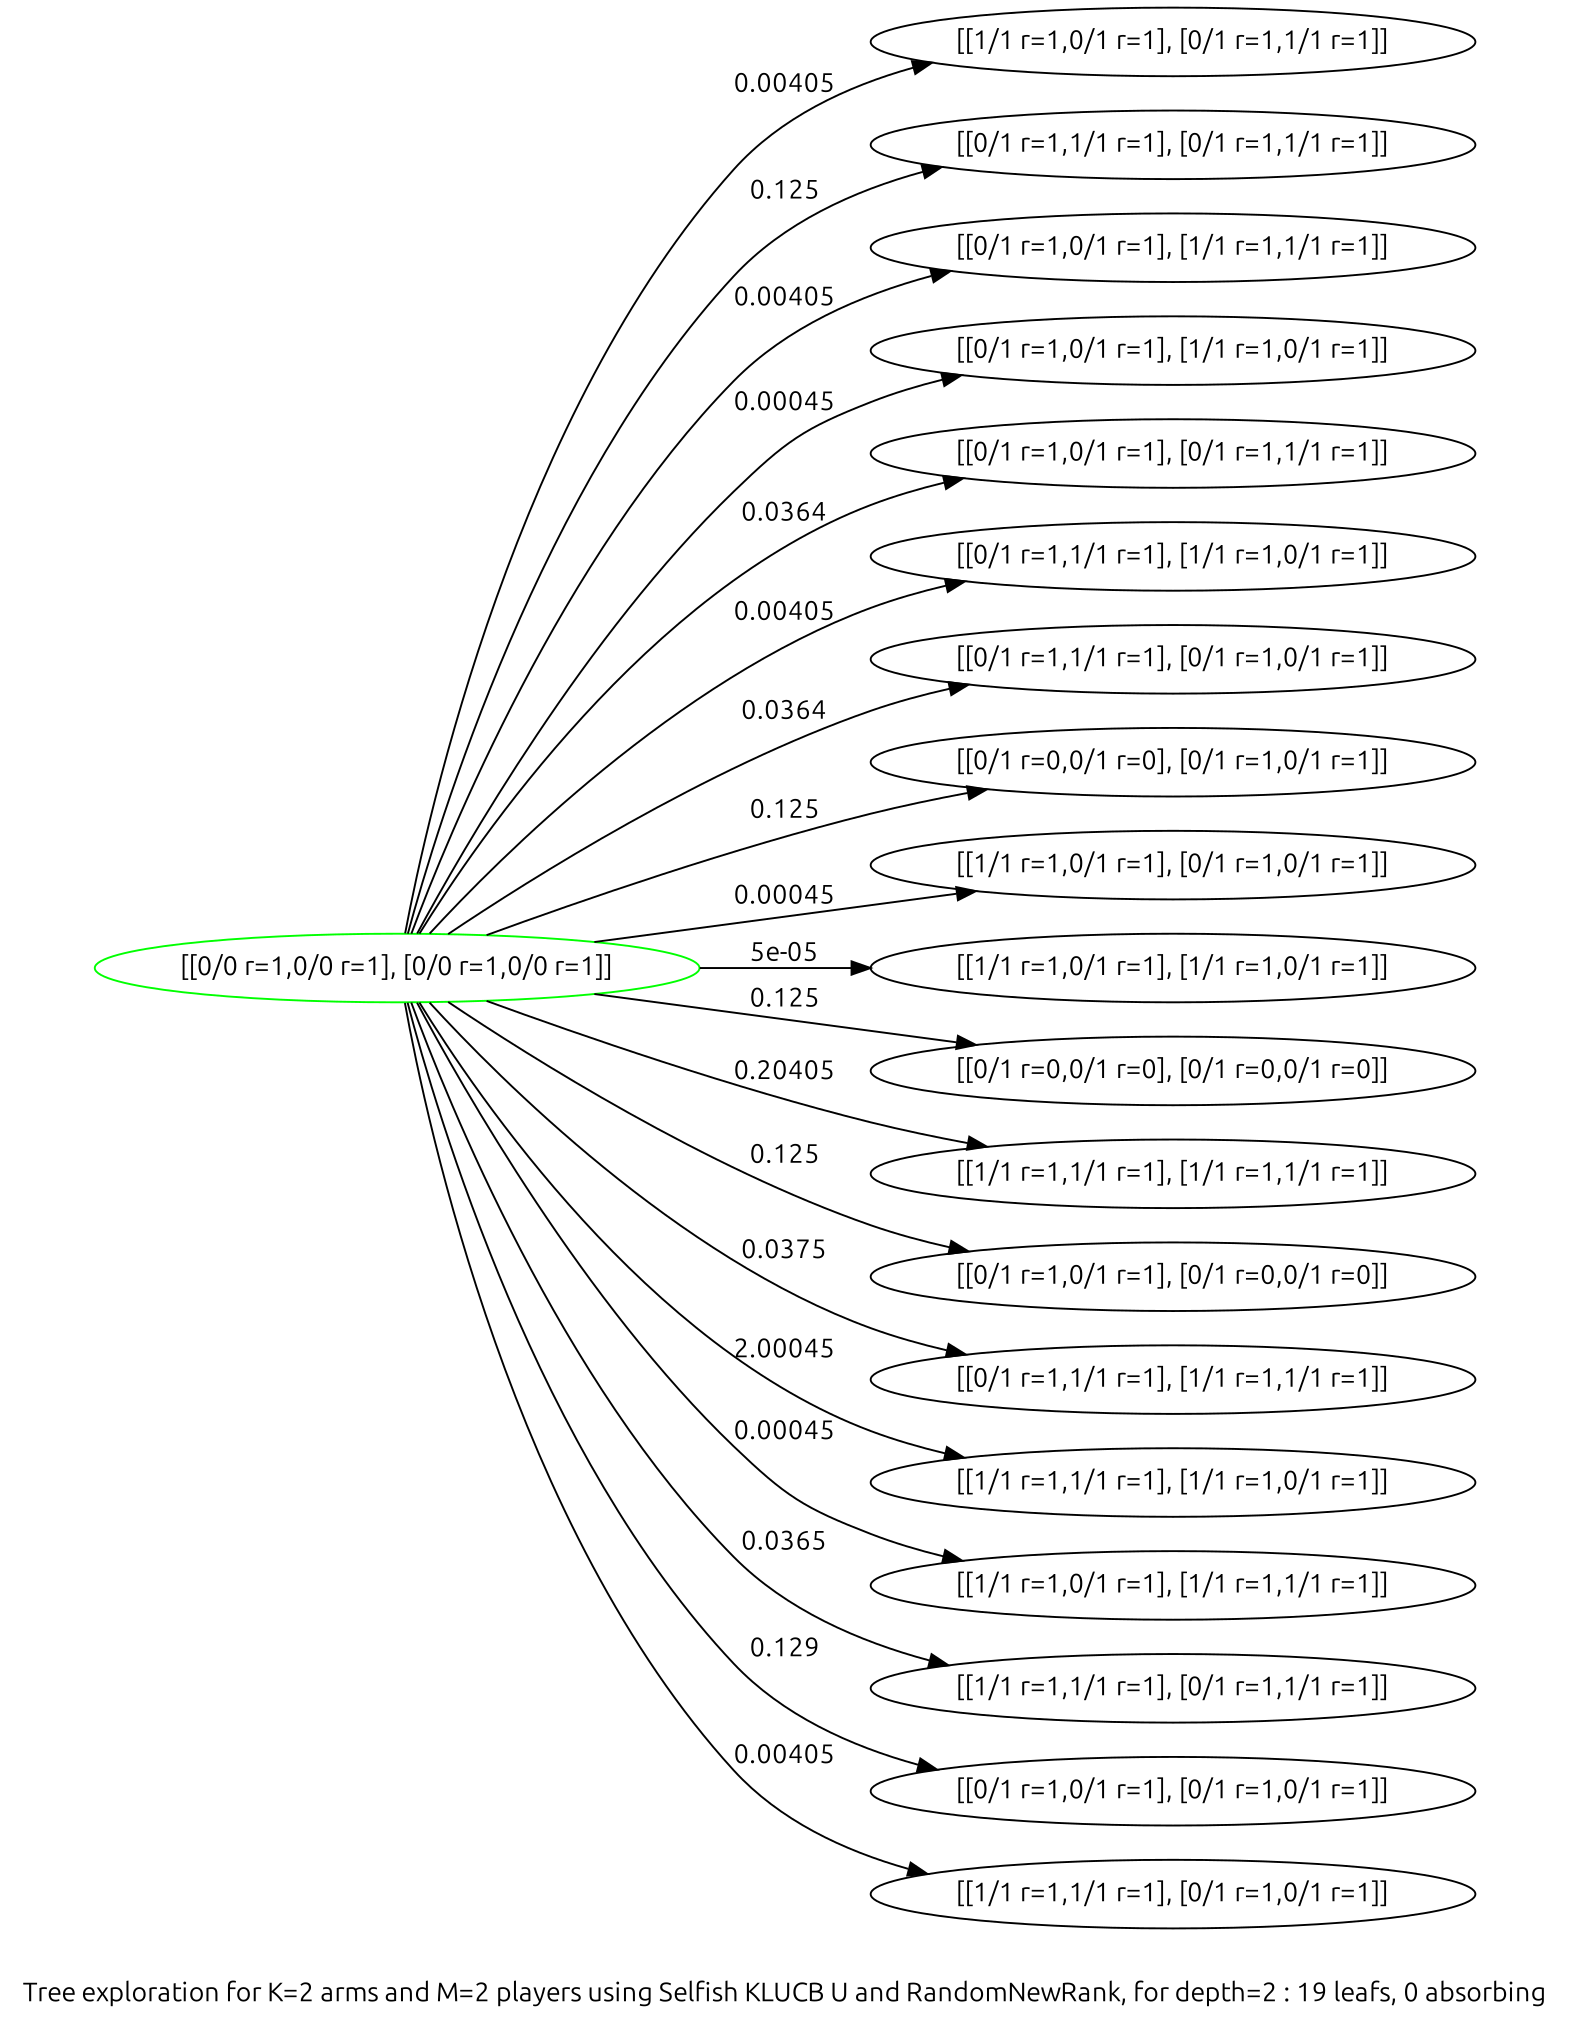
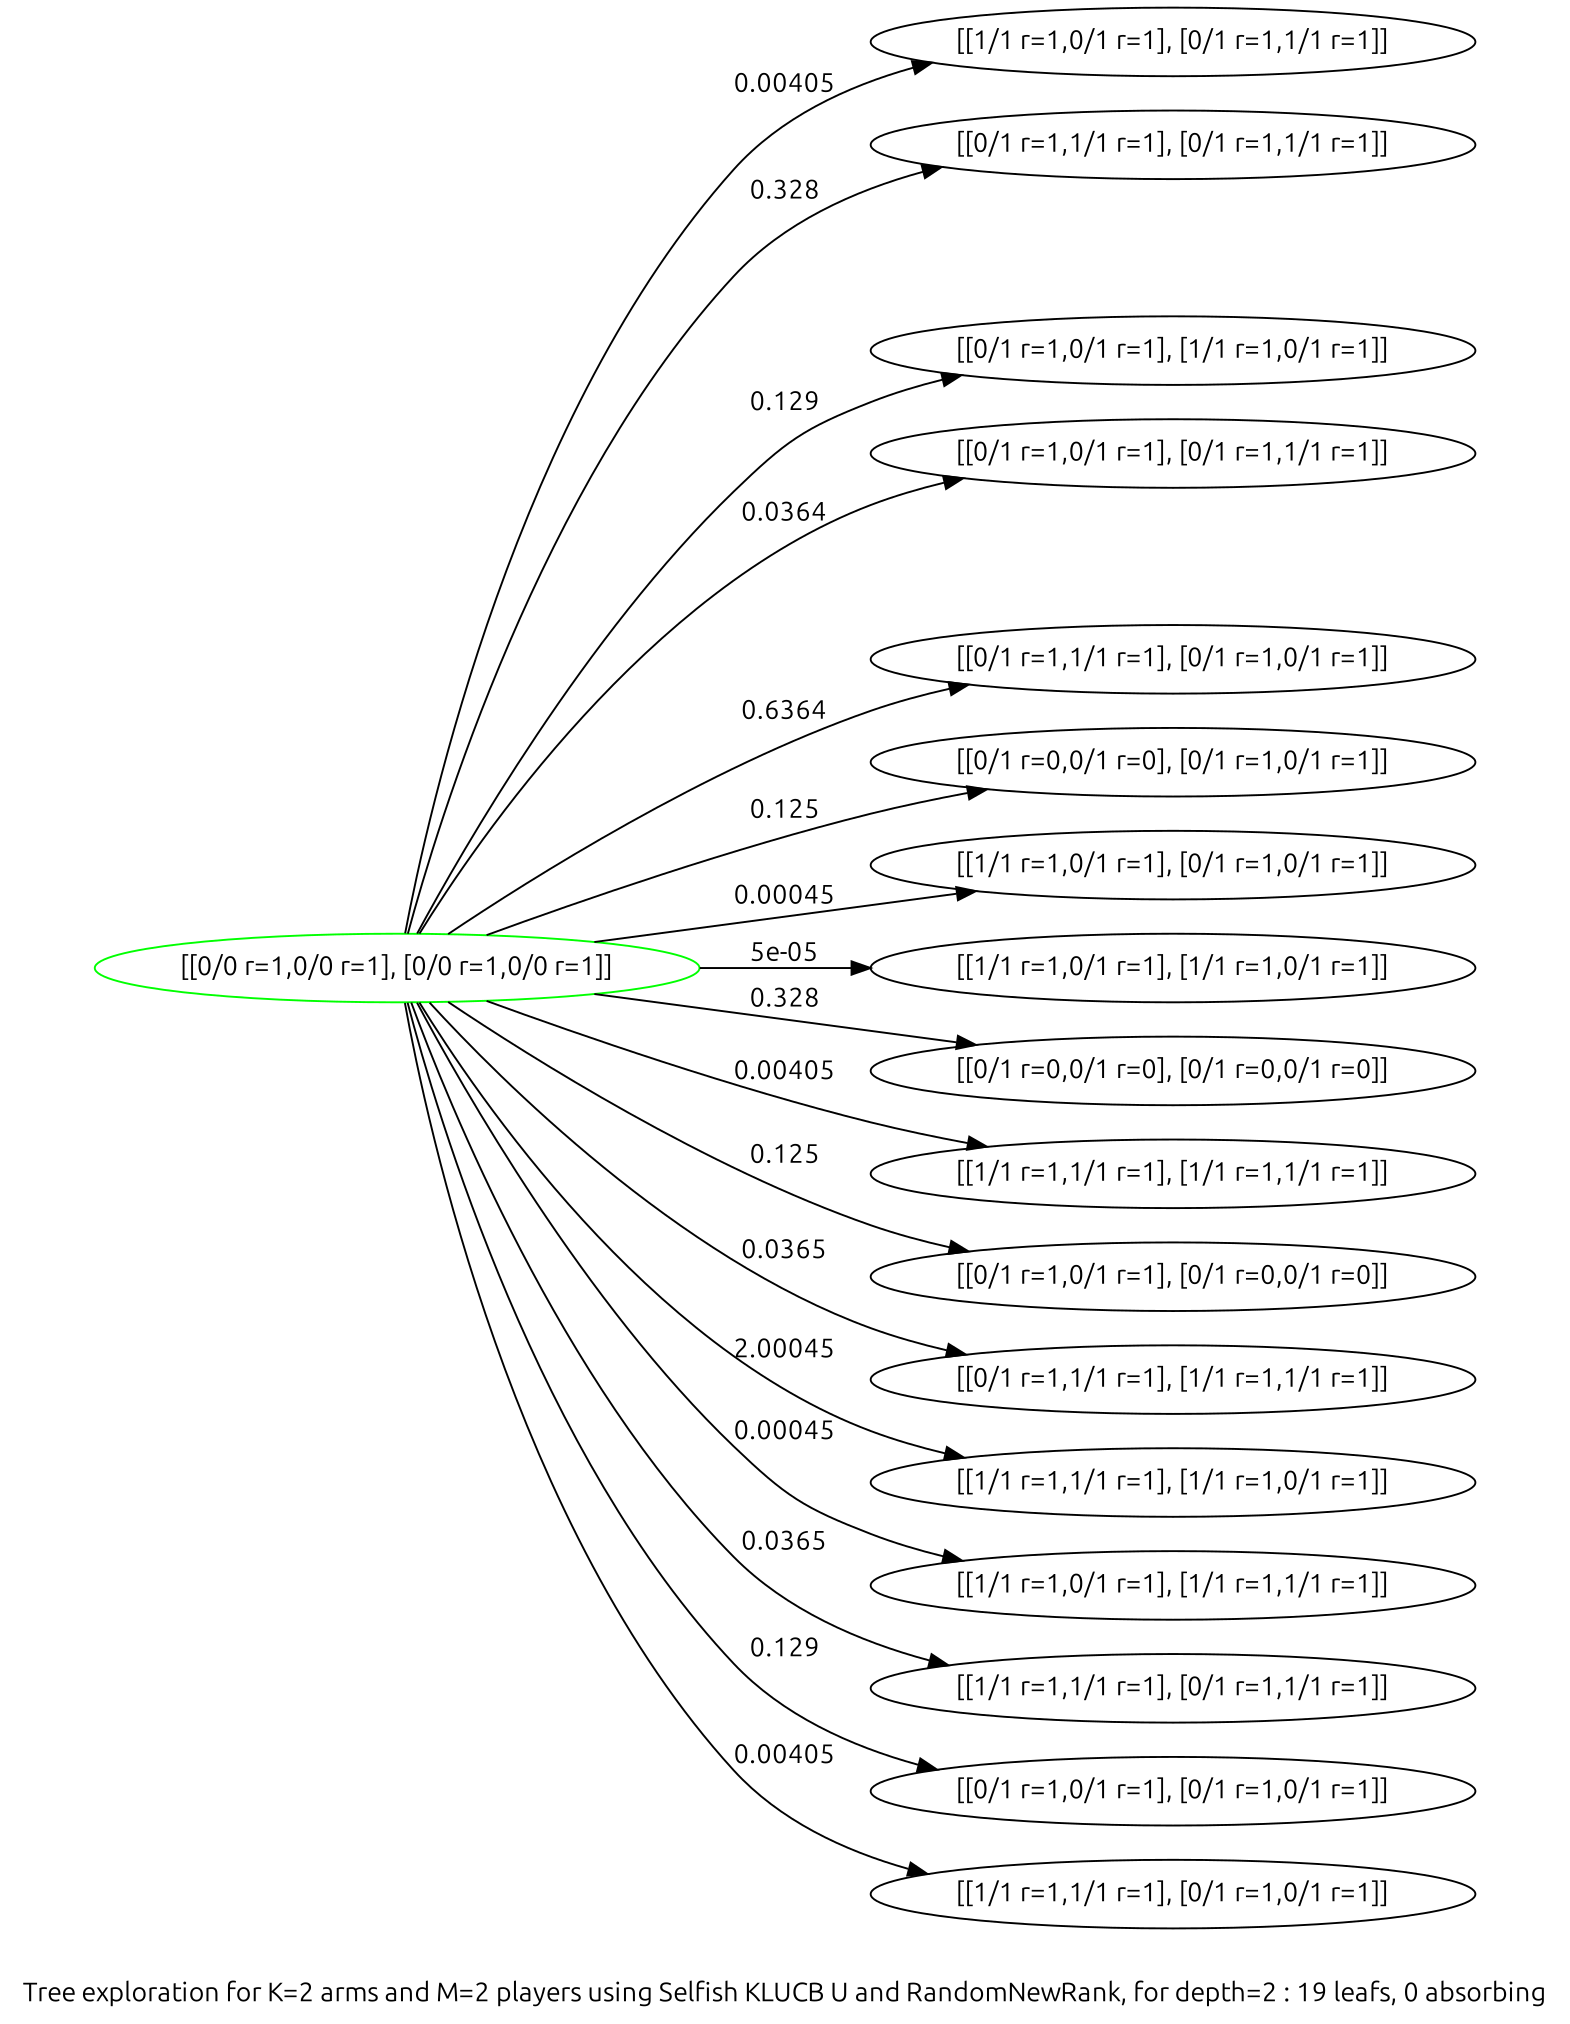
(785, 192) -> (785, 192)
(1173, 248) -> none
(785, 403) -> (785, 403)
(1173, 556) -> none
(785, 712) -> (785, 712)
(785, 999) -> (785, 999)
(785, 1072) -> (785, 1072)
(785, 1251) -> (785, 1251)
